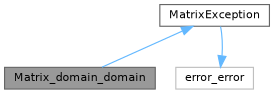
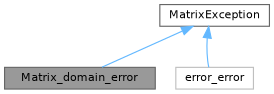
(222, 41) -> (207, 53)
(80, 78) -> (80, 78)
